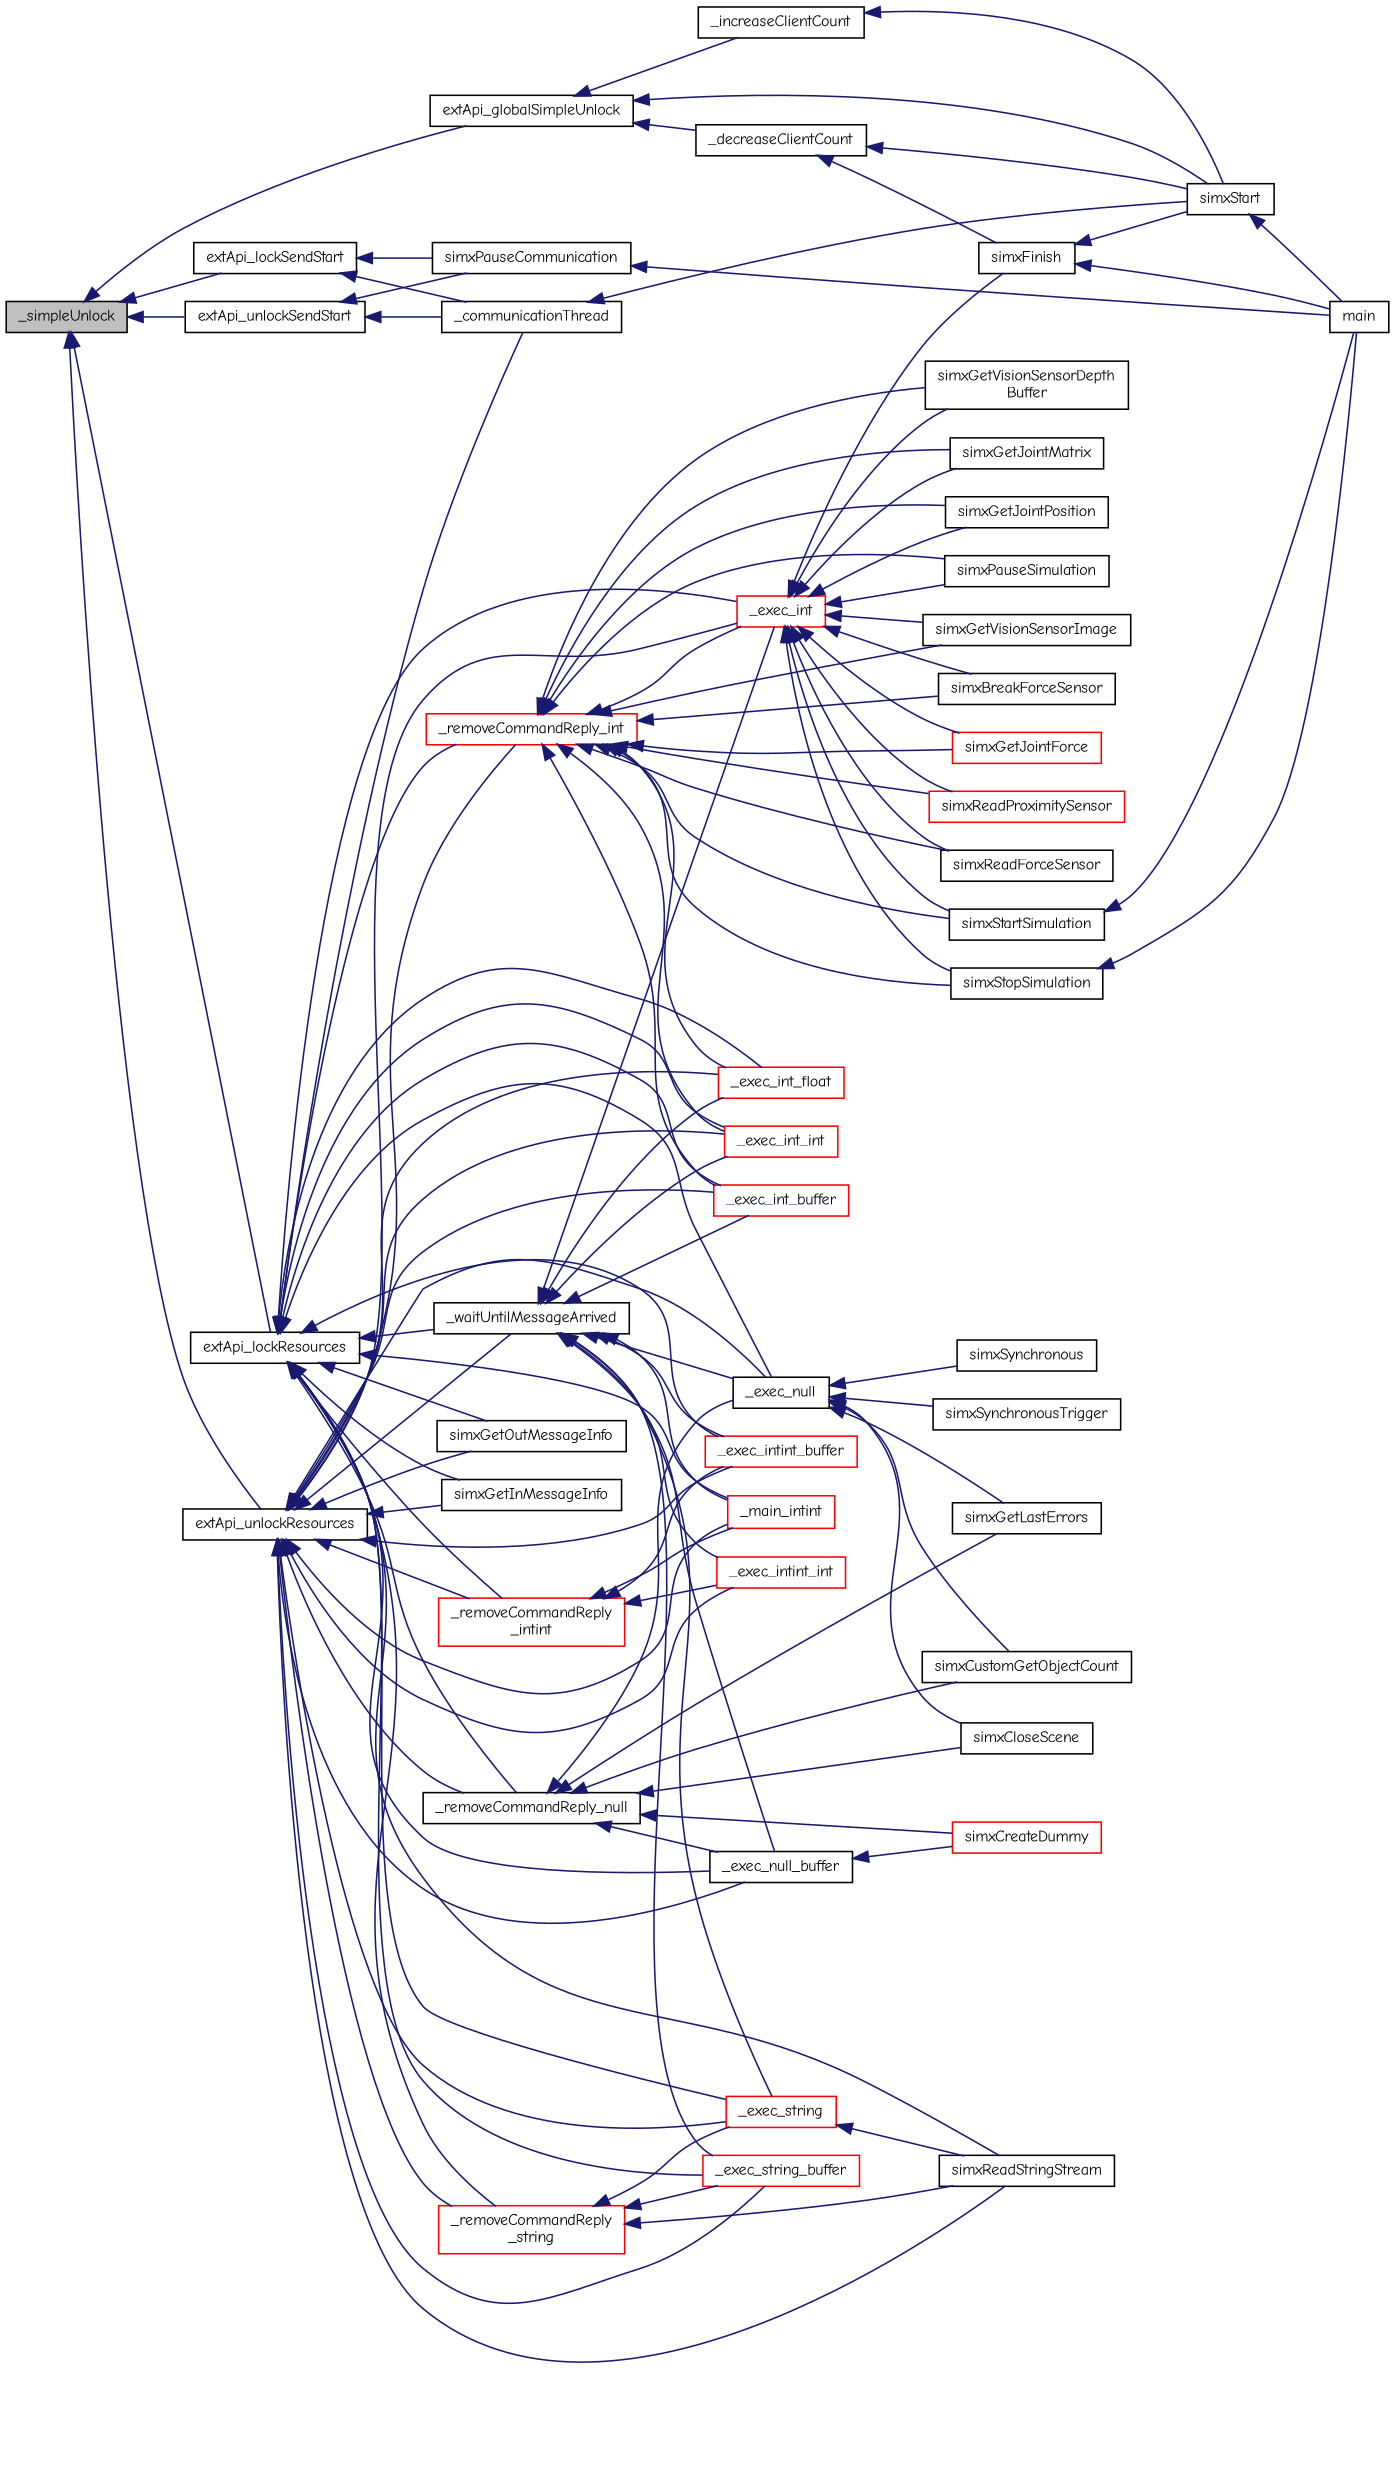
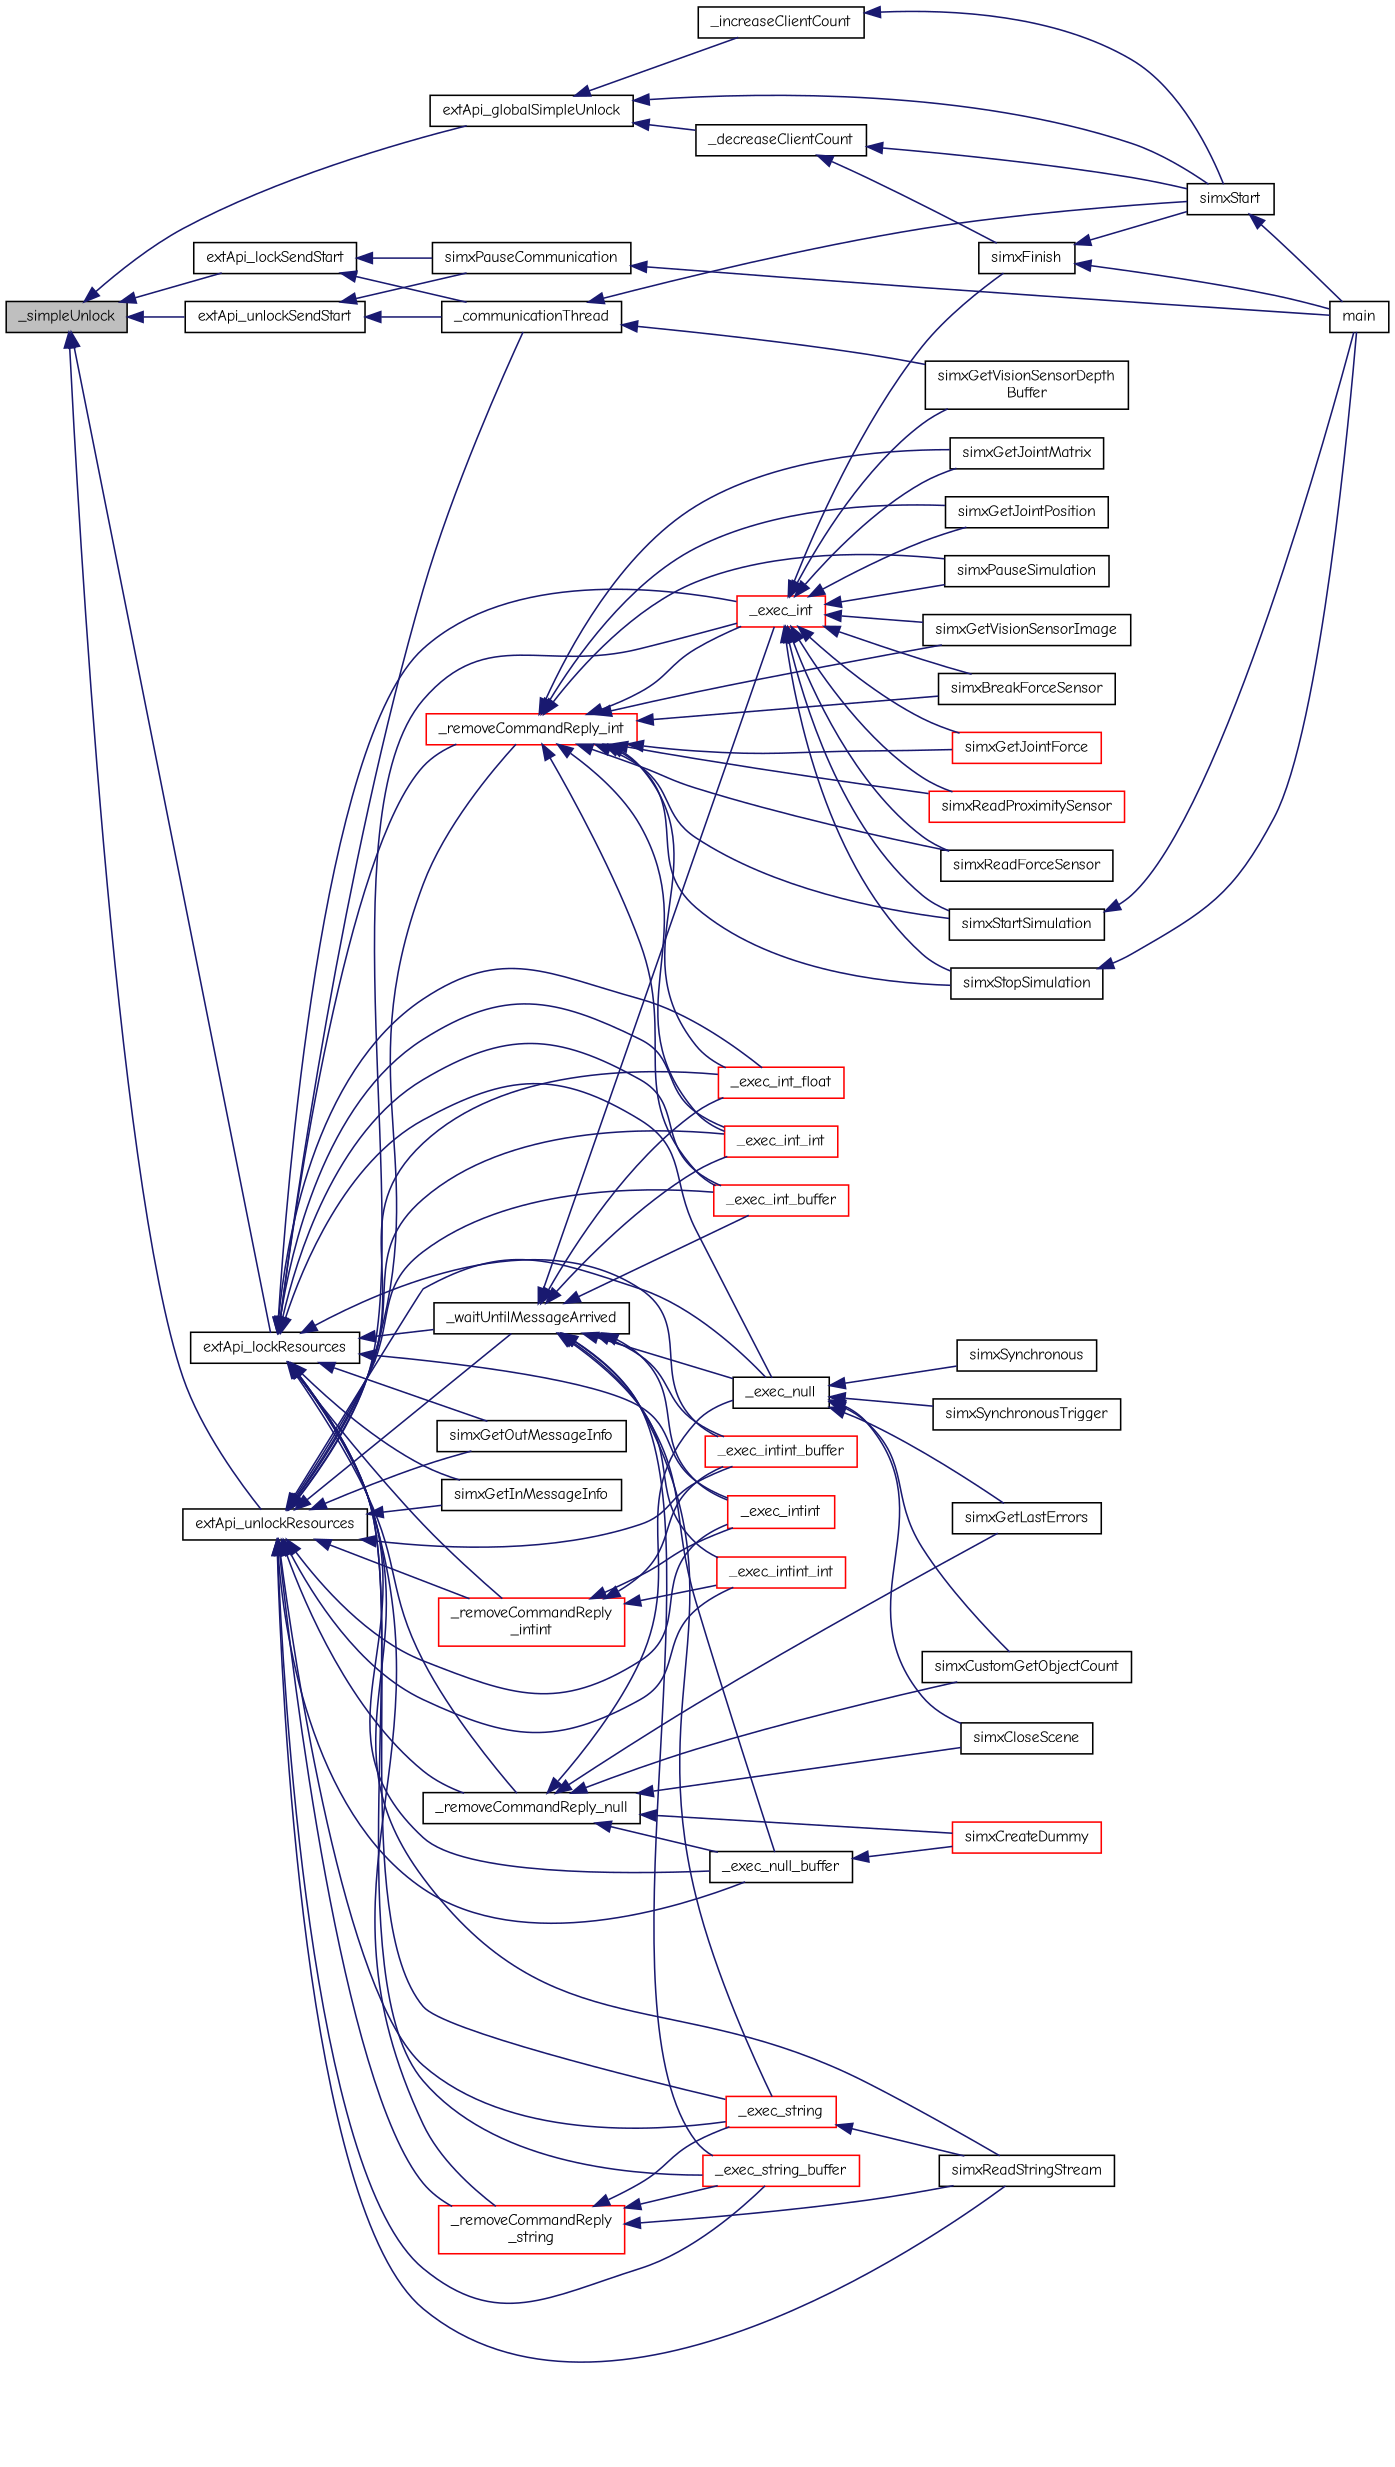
(679, 474) -> (782, 343)
(781, 1512) -> (781, 1512)
